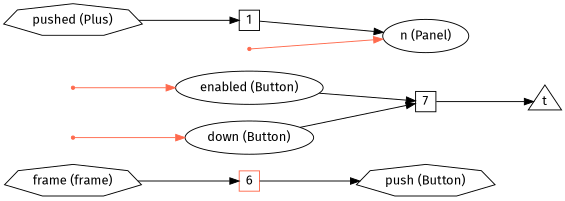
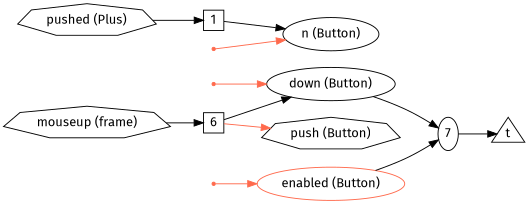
(426, 36) -> (331, 34)
(249, 88) -> (331, 184)
(426, 102) -> (448, 134)
none -> (253, 110)
(73, 181) -> (87, 123)
(249, 181) -> (214, 123)
(305, 181) -> (243, 126)
